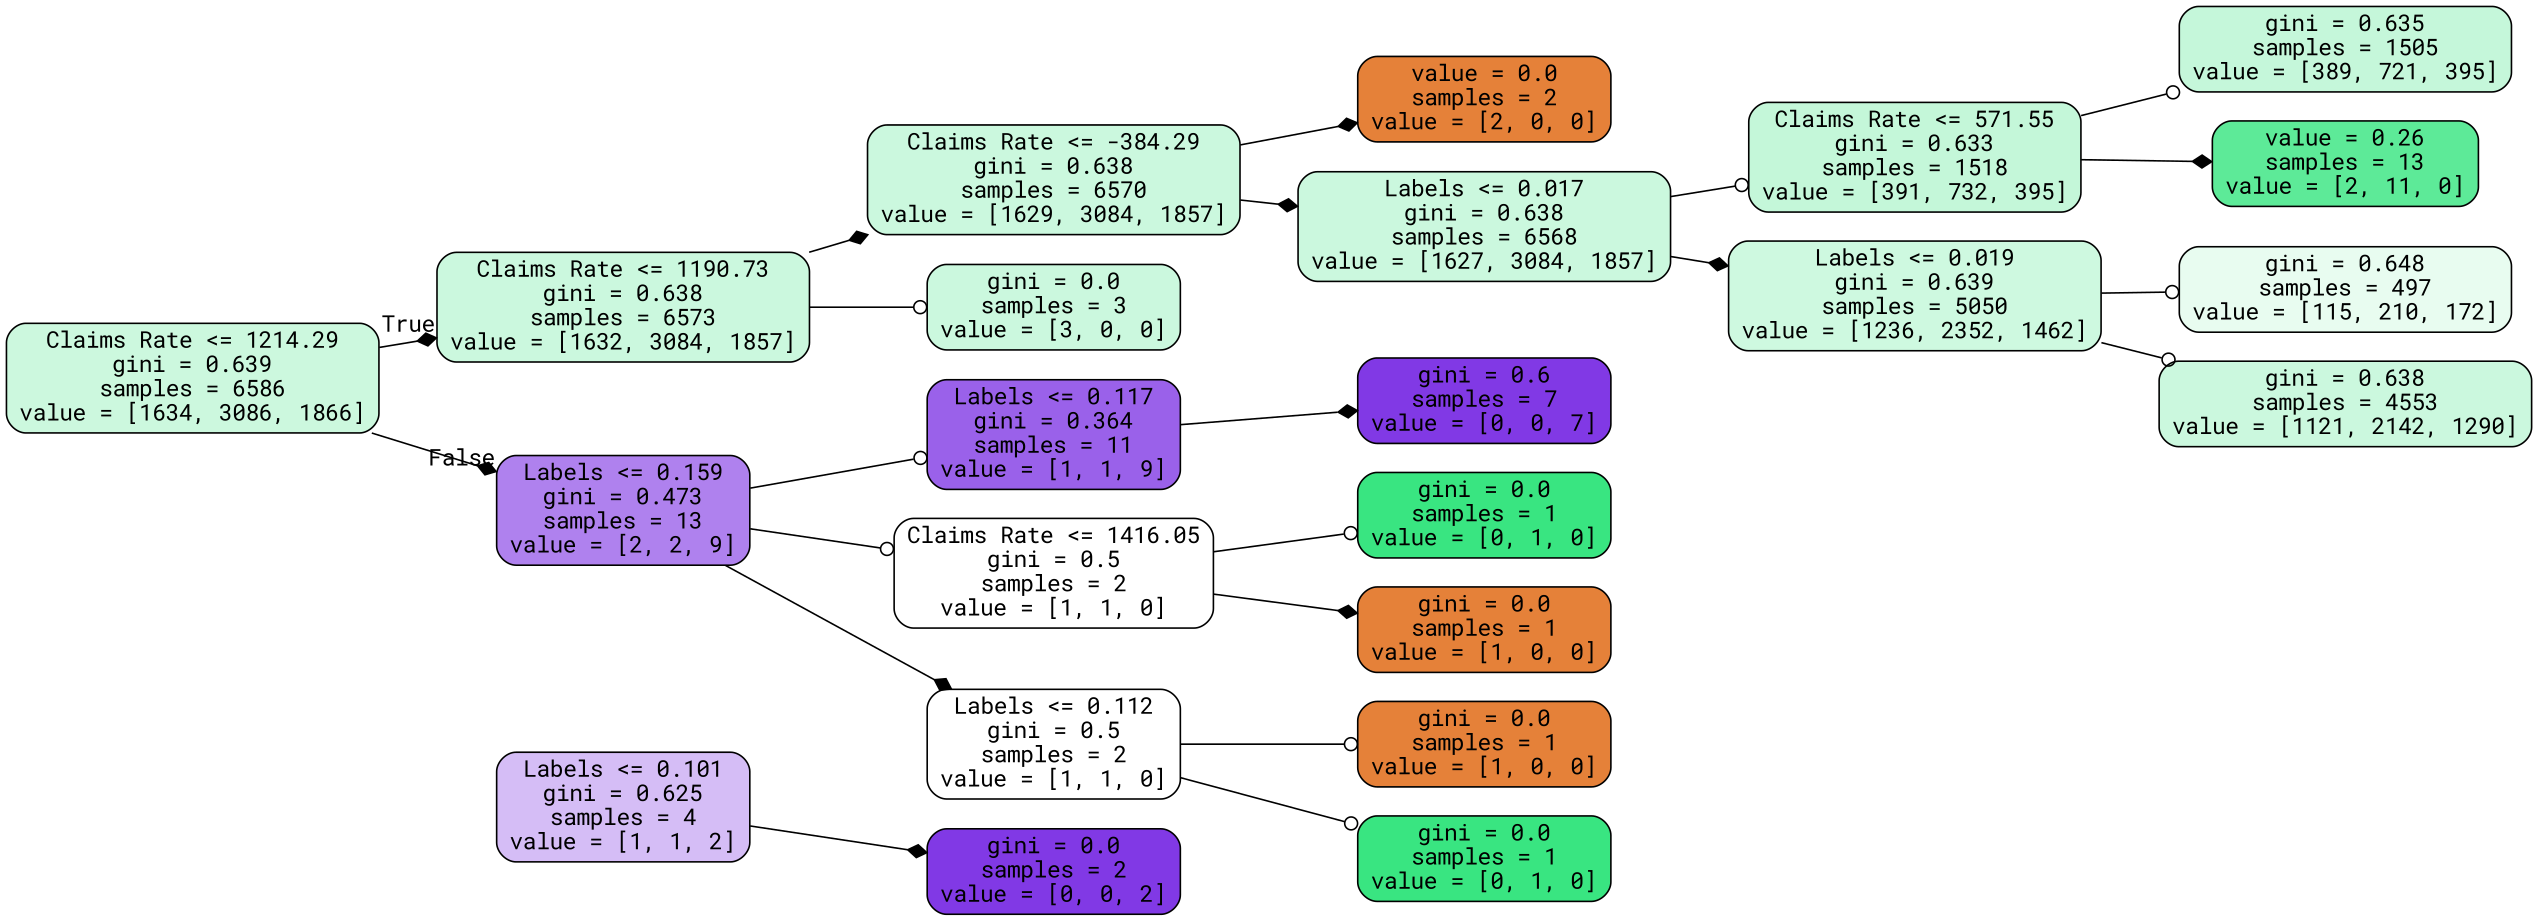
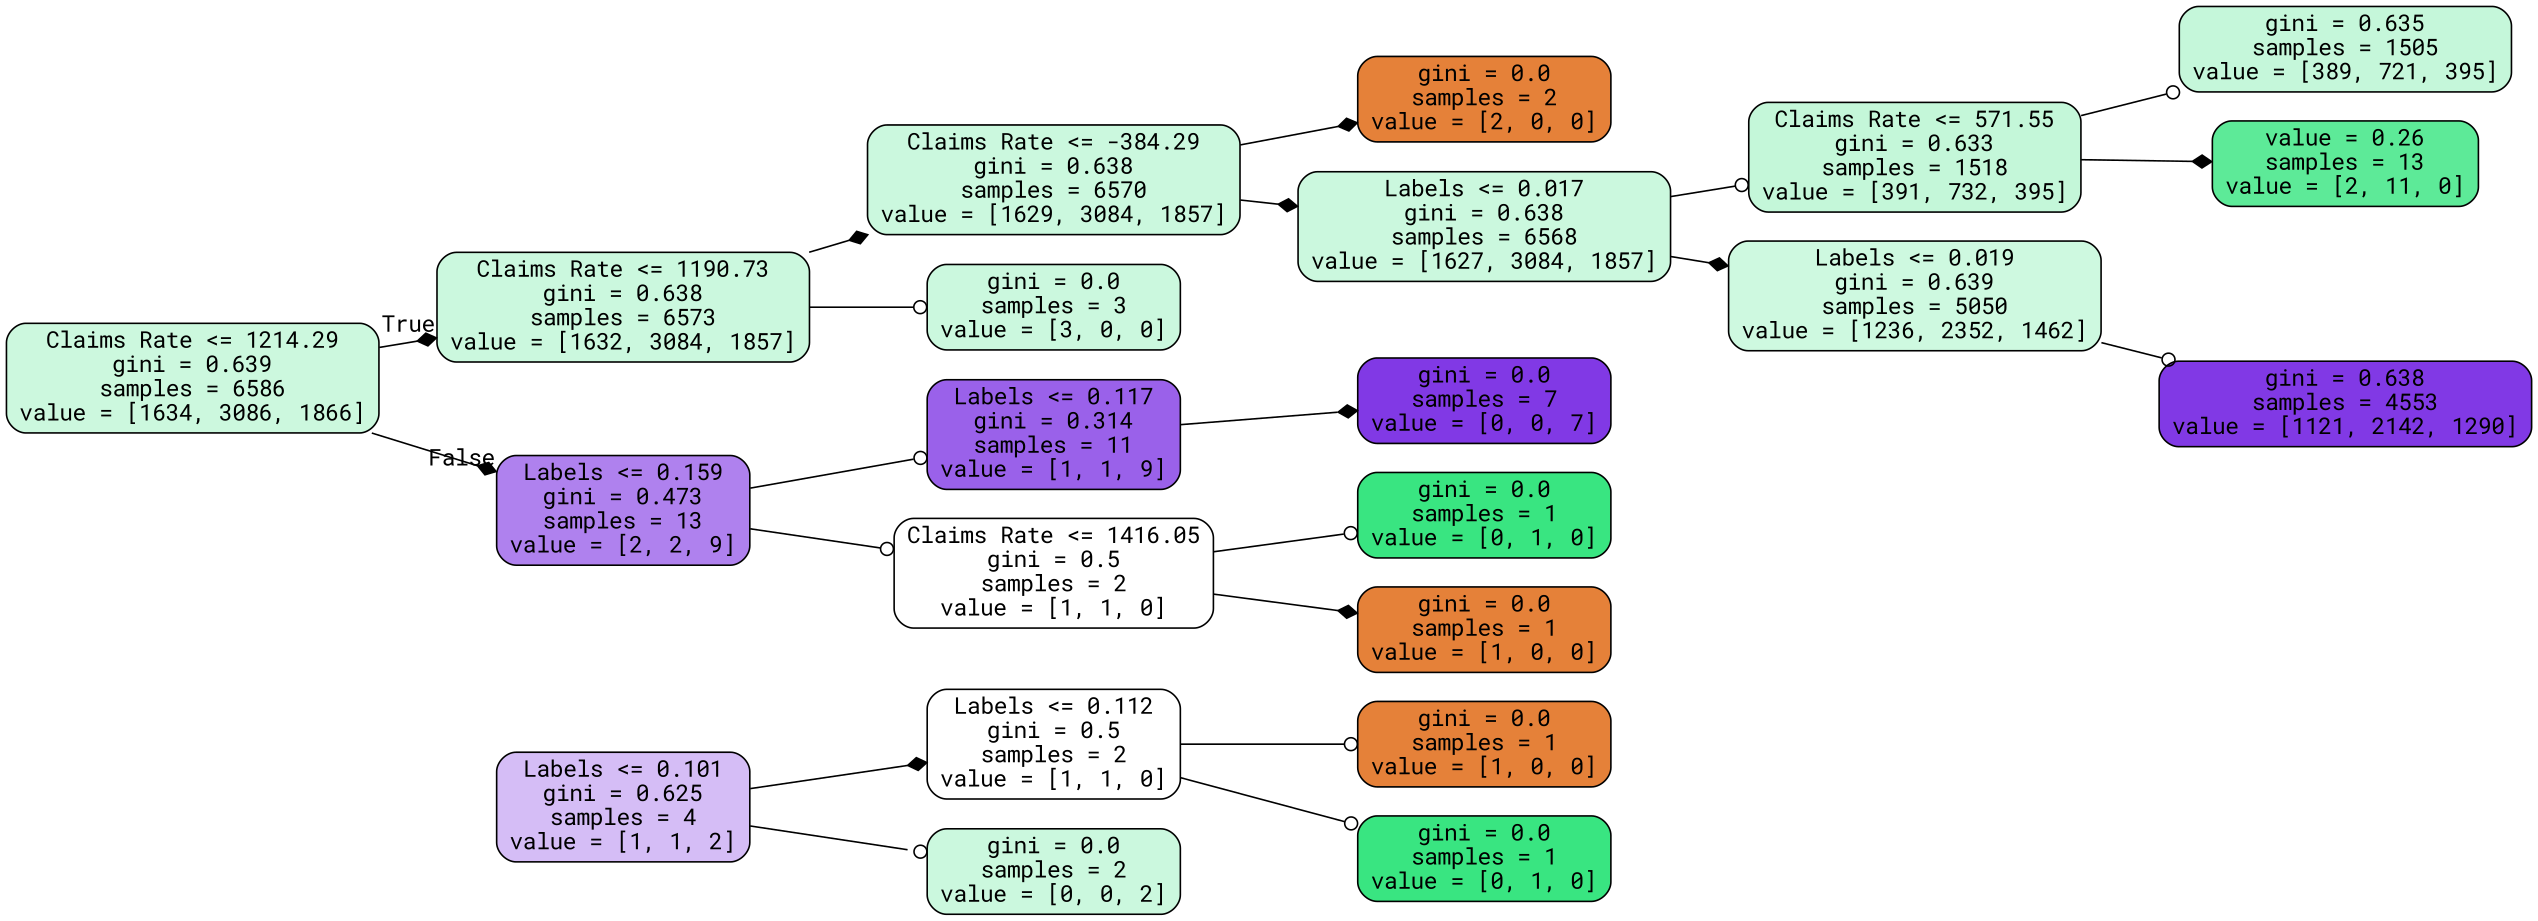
(1484, 99) -> (1484, 99)
(2345, 289) -> none
(1484, 401) -> (1484, 401)
(2345, 404) -> (2345, 404)
(1054, 435) -> (1054, 435)
(830, 623) -> (829, 777)
(829, 838) -> (829, 838)
(1054, 872) -> (1054, 872)
